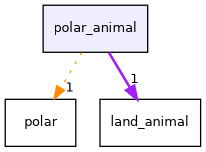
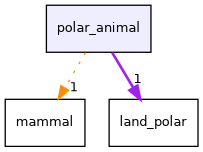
(41, 123) -> (45, 123)
(150, 123) -> (154, 123)
